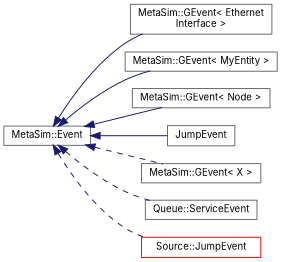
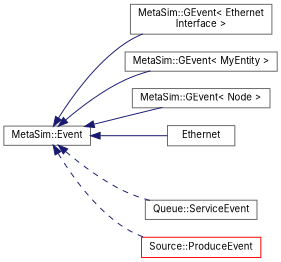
(201, 136) -> (201, 136)
(201, 173) -> none
(201, 247) -> (201, 247)
